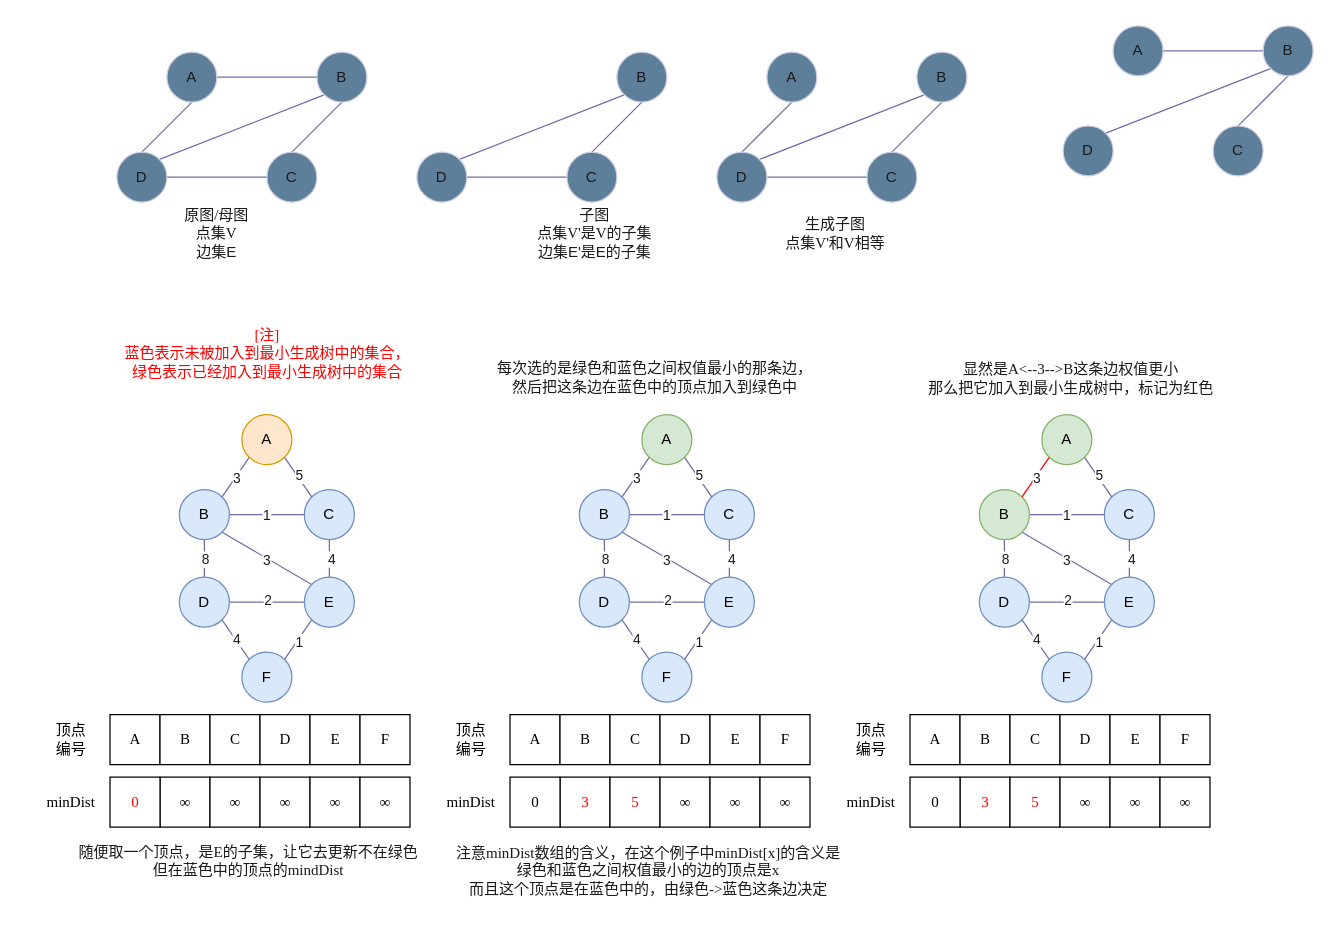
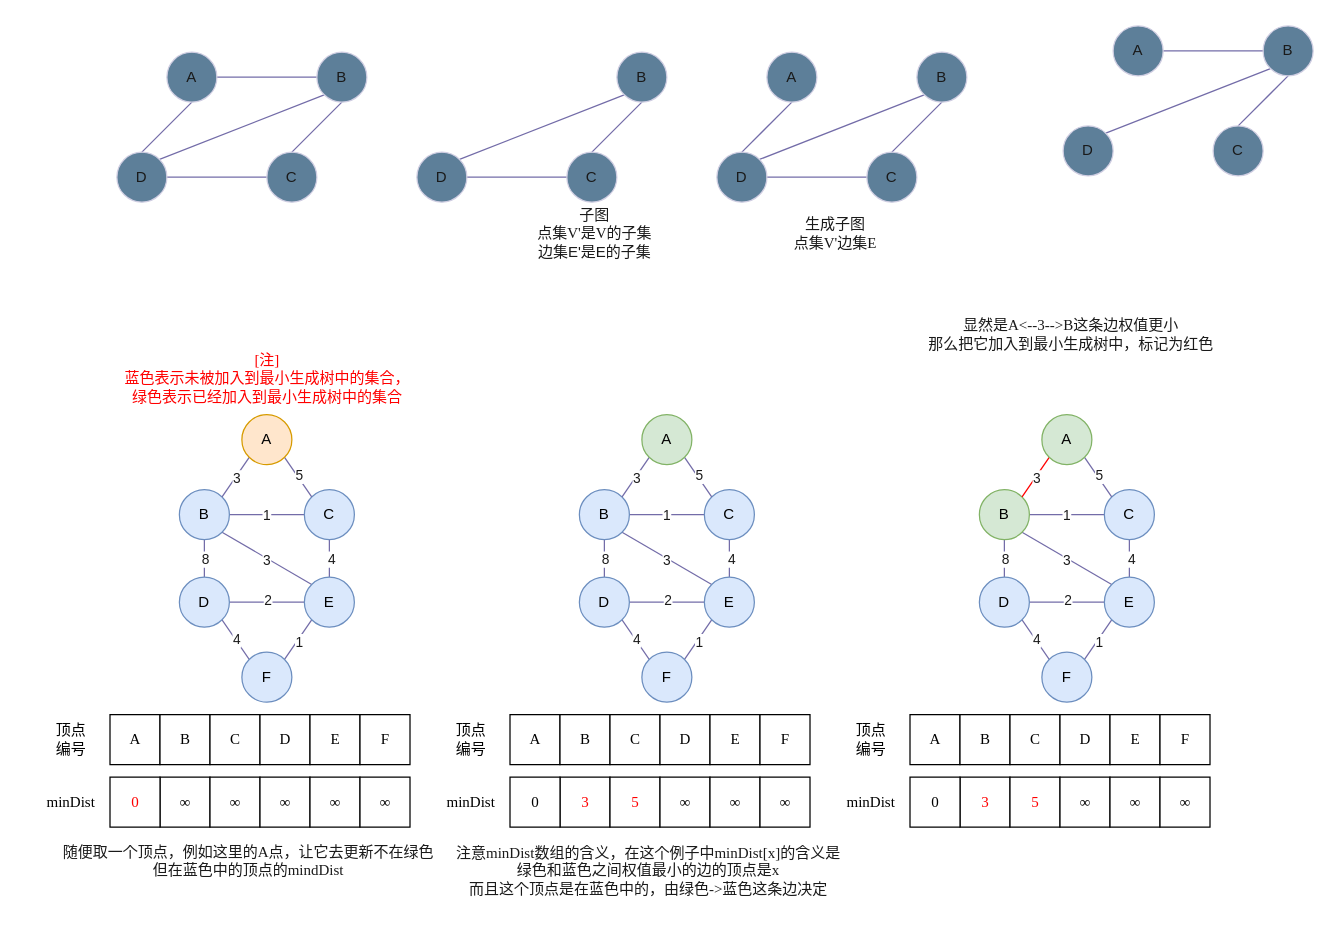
(217, 233) -> none
(836, 233) -> (836, 233)
(267, 353) -> (267, 378)
(654, 377) -> none
(1071, 378) -> (1071, 334)
(249, 861) -> (249, 861)
